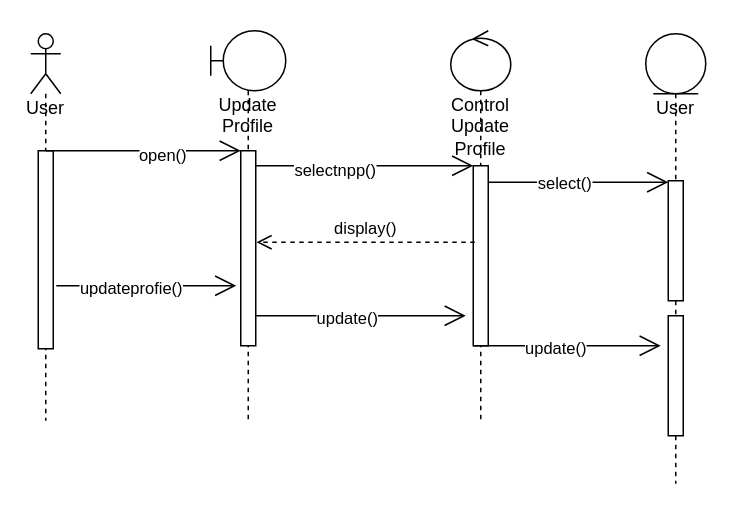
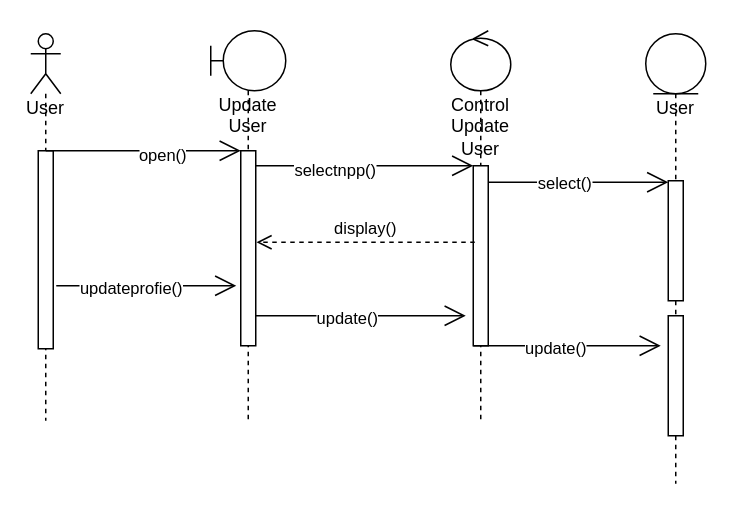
(248, 117) -> (248, 117)
(481, 138) -> (481, 138)
